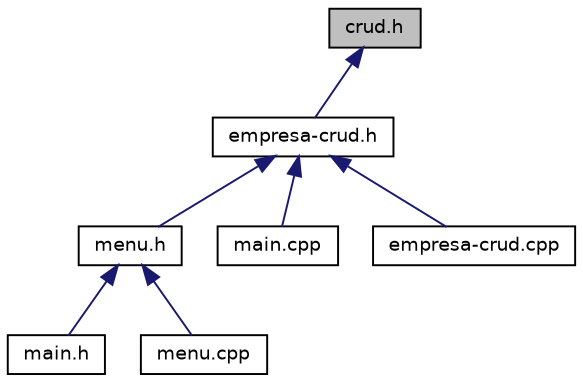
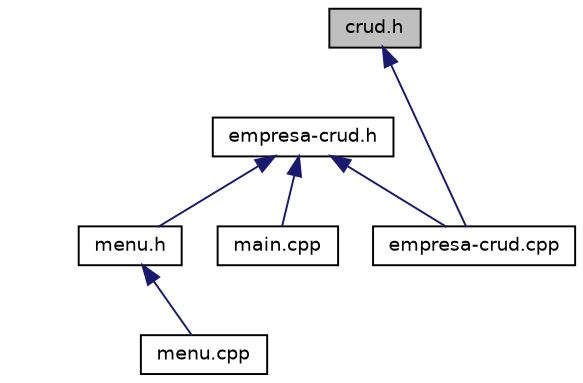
(333, 91) -> (429, 146)
(56, 355) -> none
